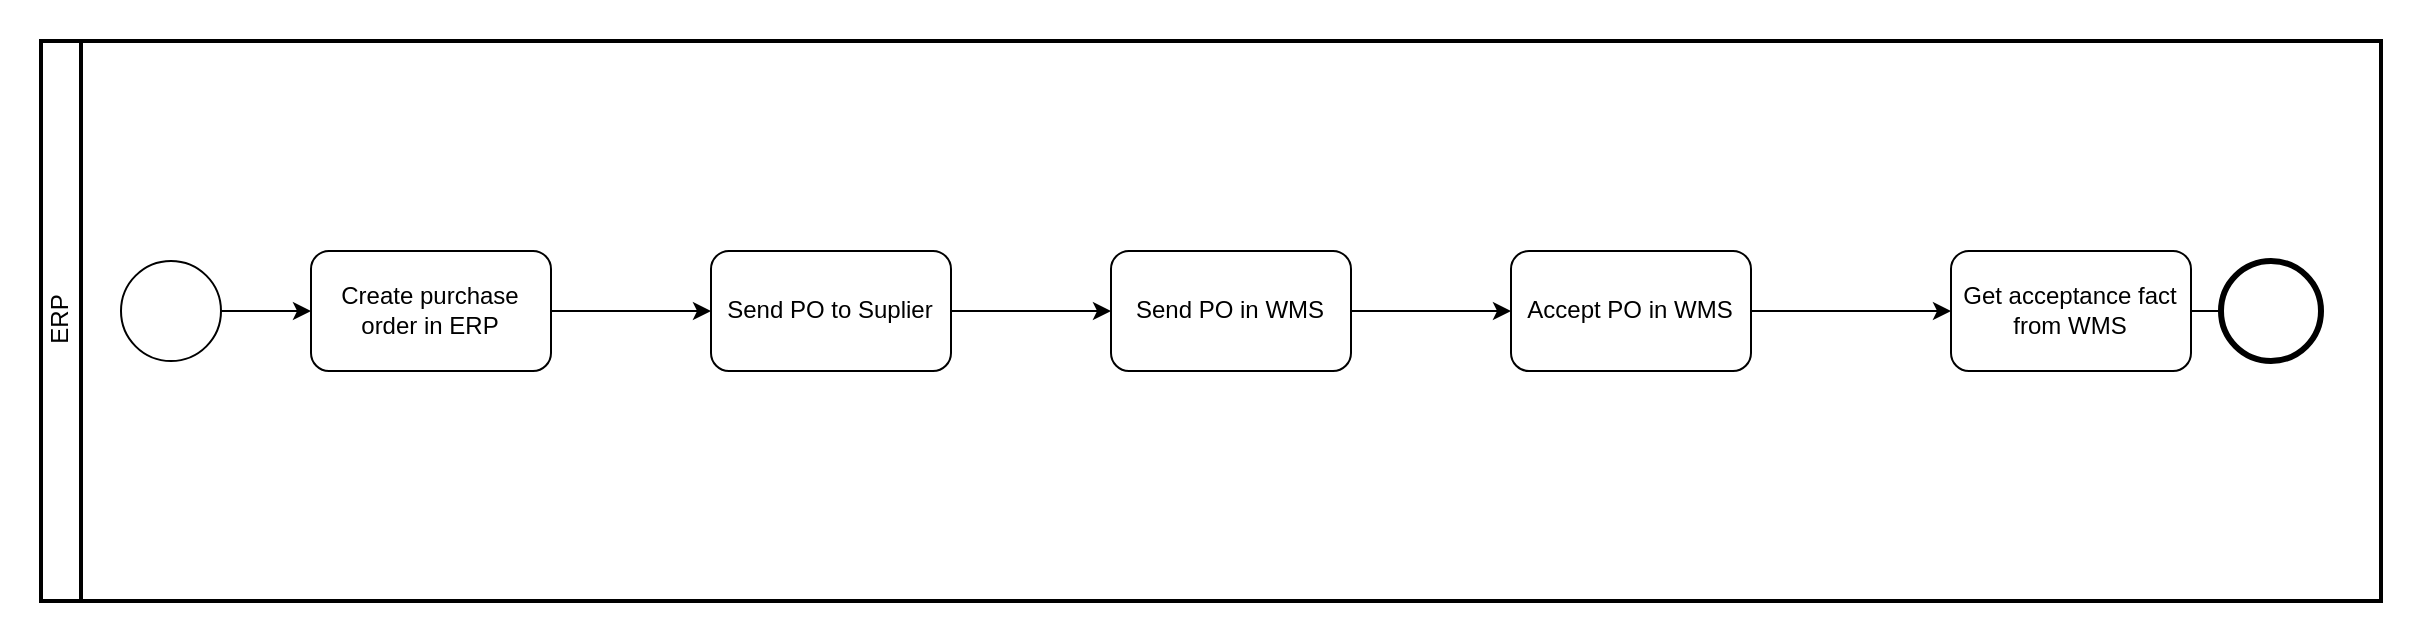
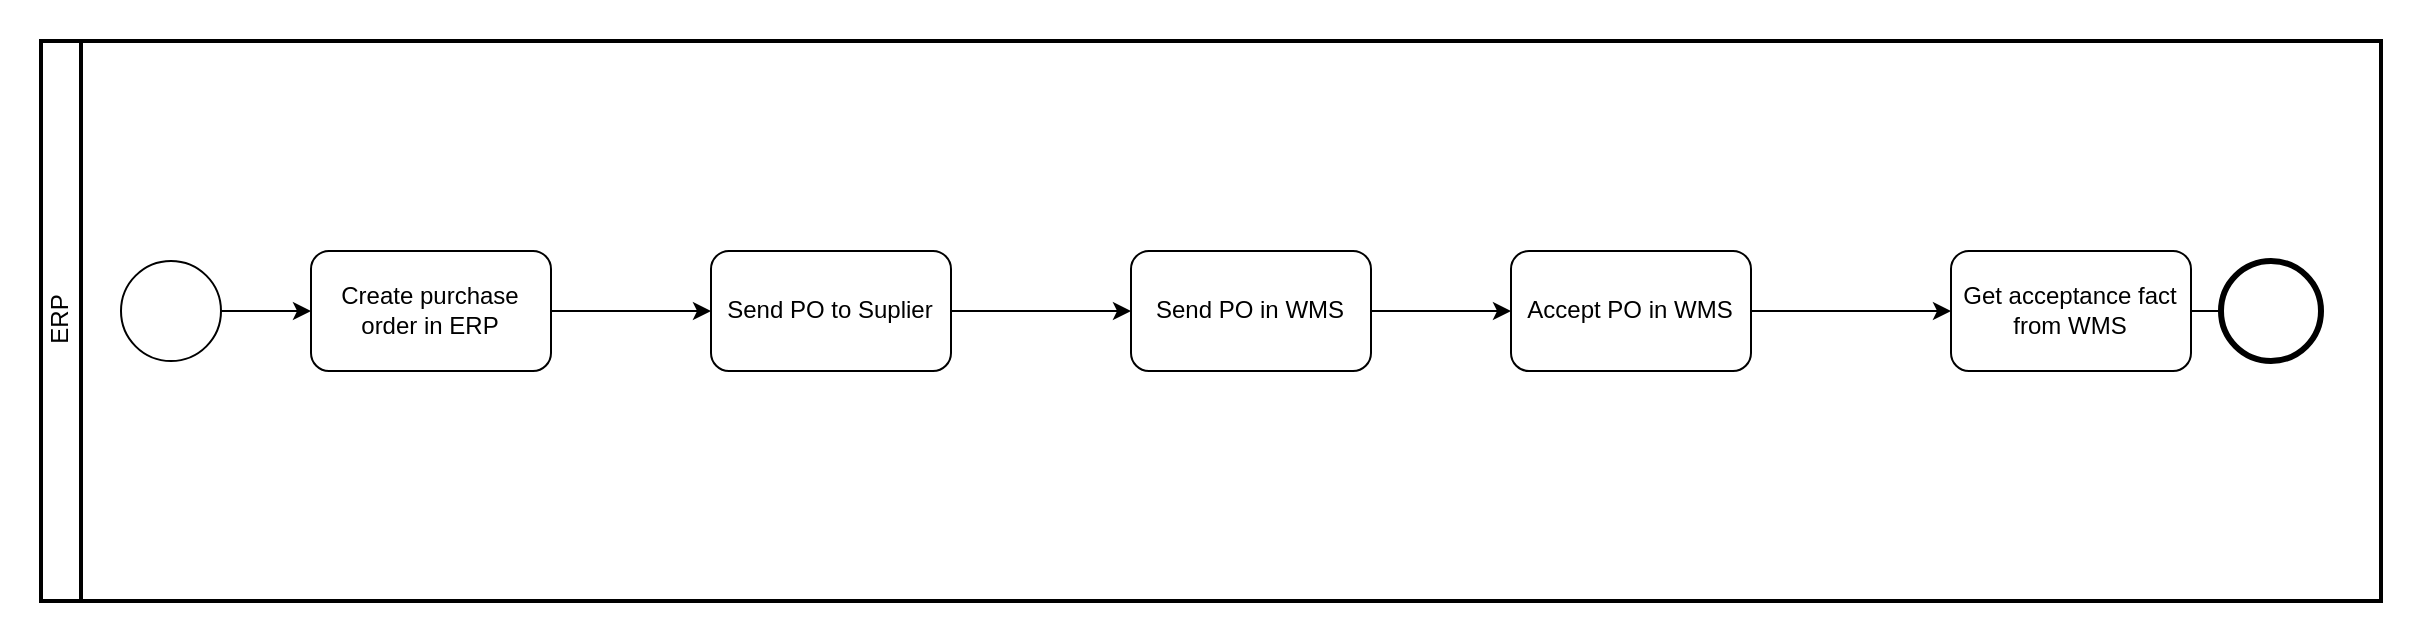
(1231, 311) -> (1251, 311)
